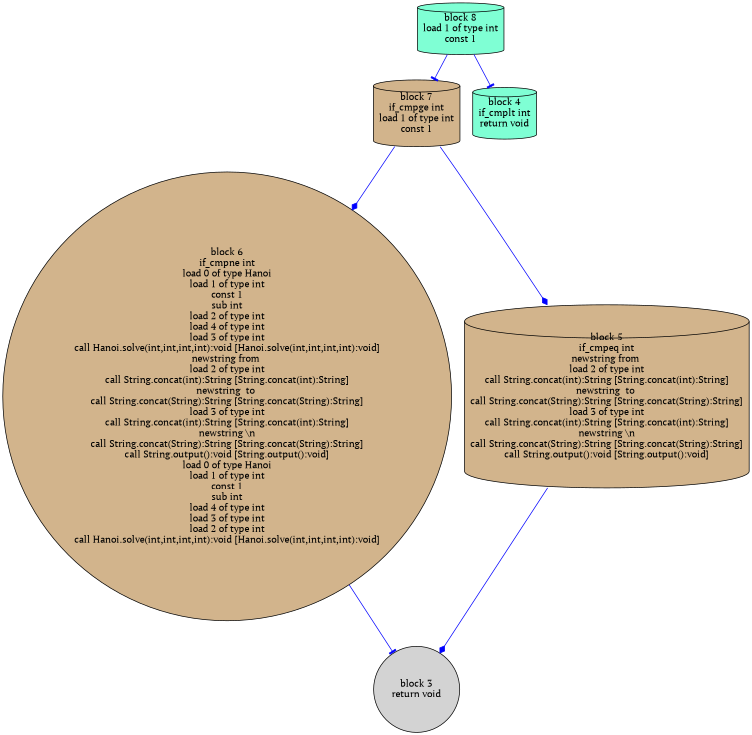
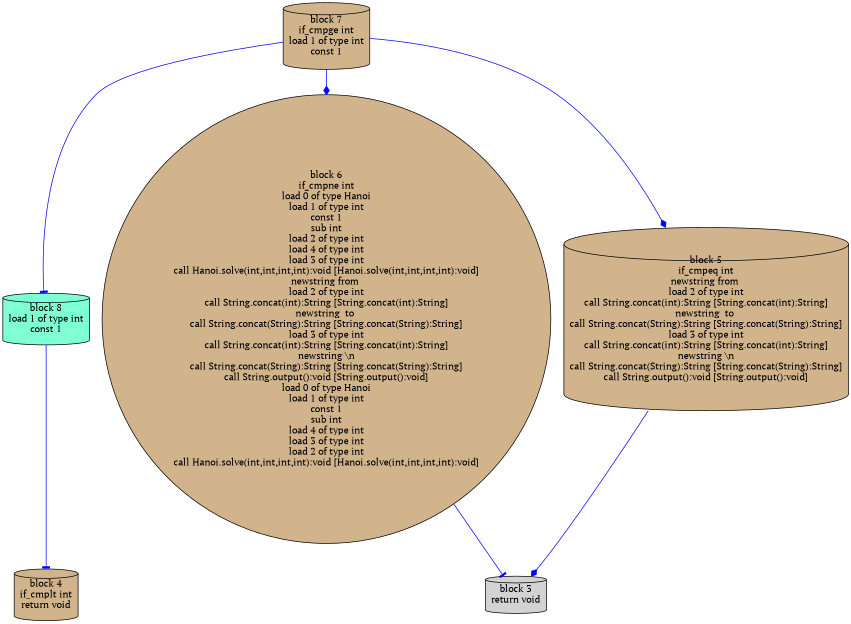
(441, 66) -> (93, 99)
(505, 113) -> (46, 595)
(417, 689) -> (516, 595)
